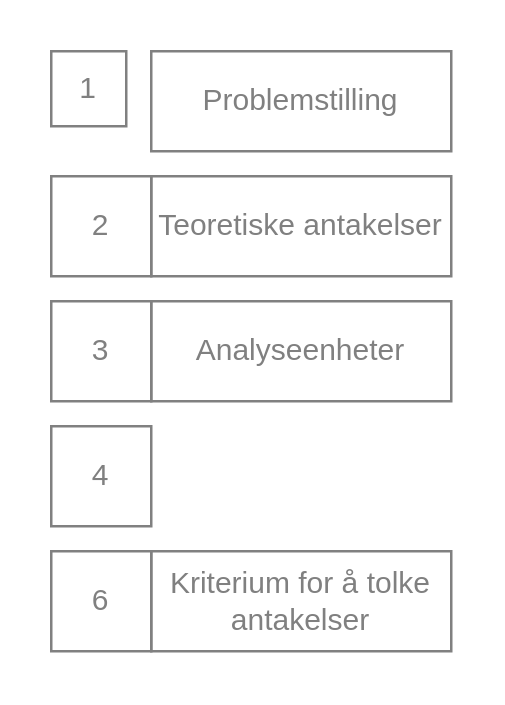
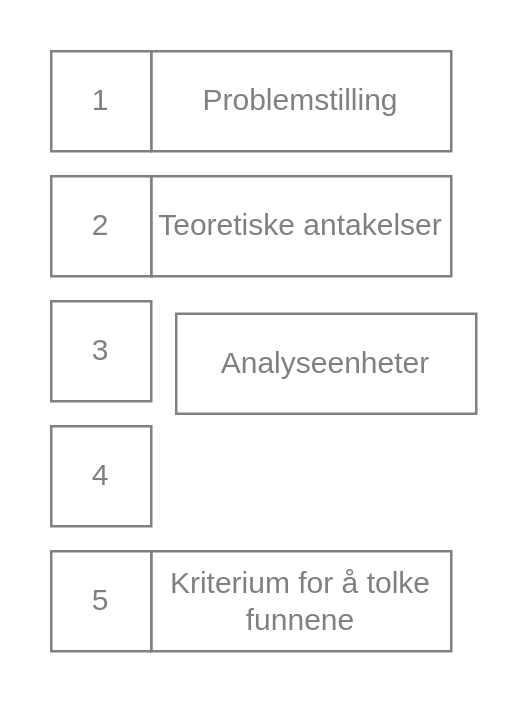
(89, 89) -> (101, 101)
(301, 351) -> (326, 364)
(101, 601) -> (101, 601)
(301, 601) -> (301, 601)
